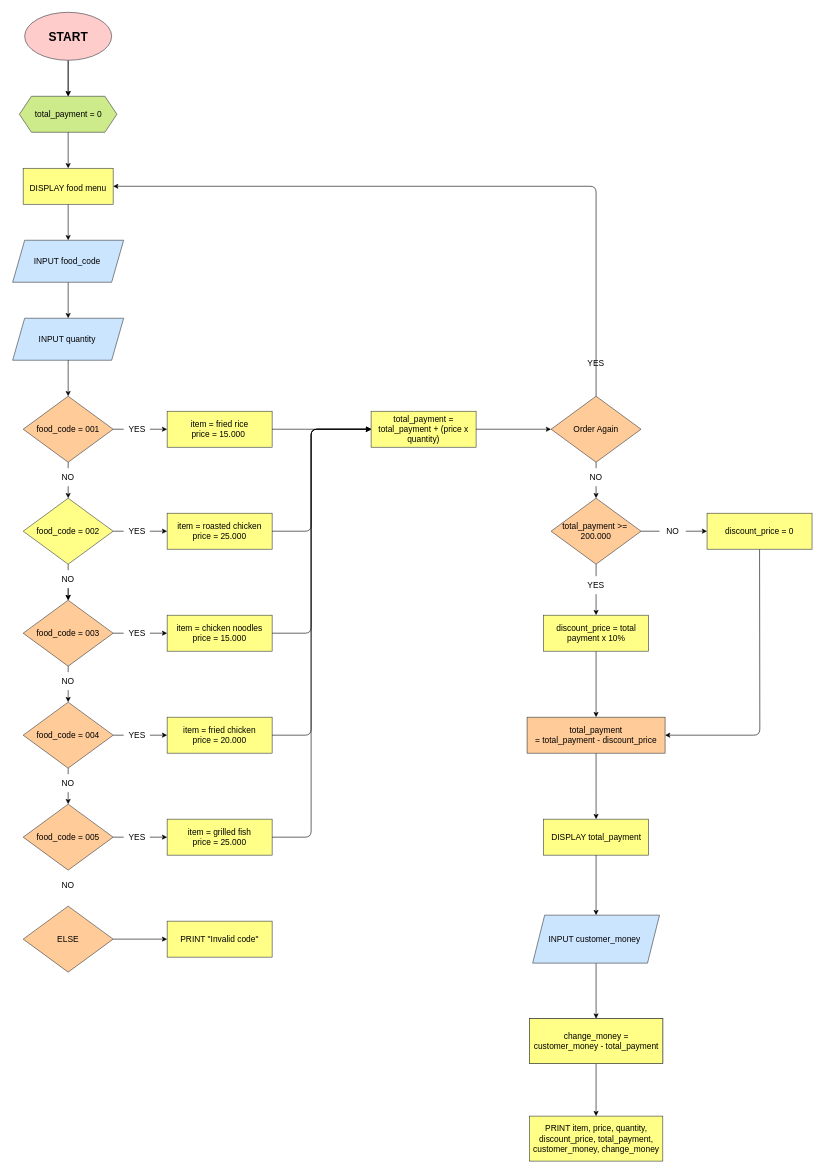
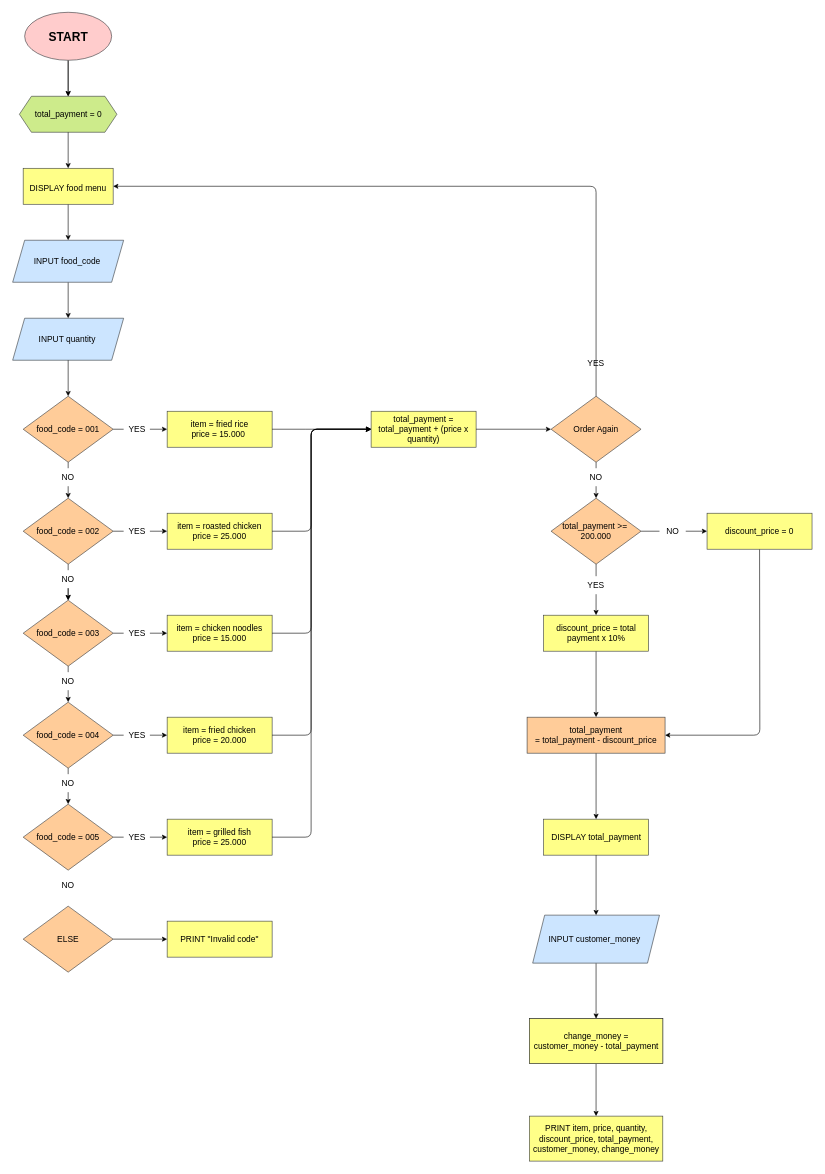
(68, 531) -> (68, 531)
